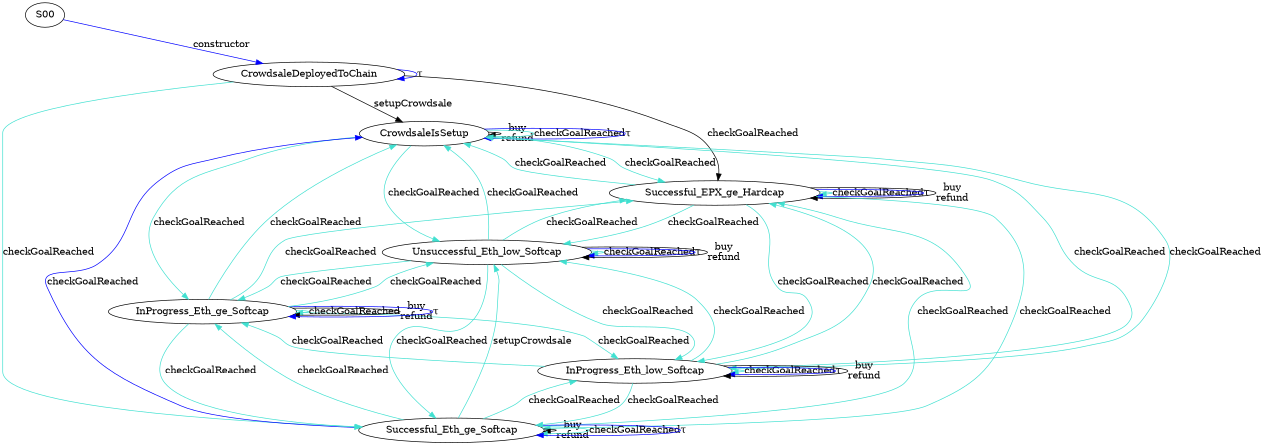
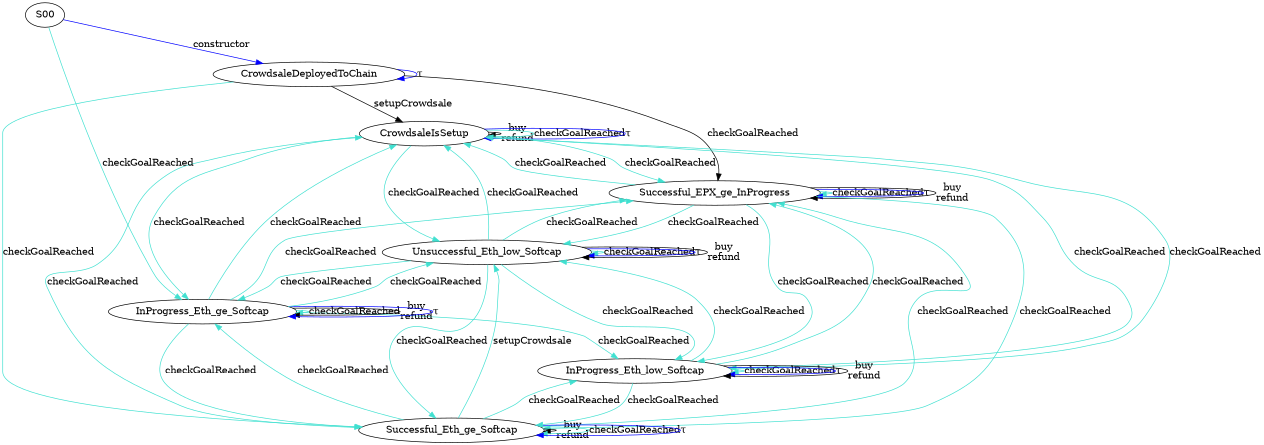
(715, 193) -> (715, 193)
(47, 285) -> (47, 285)
(401, 358) -> (102, 167)
